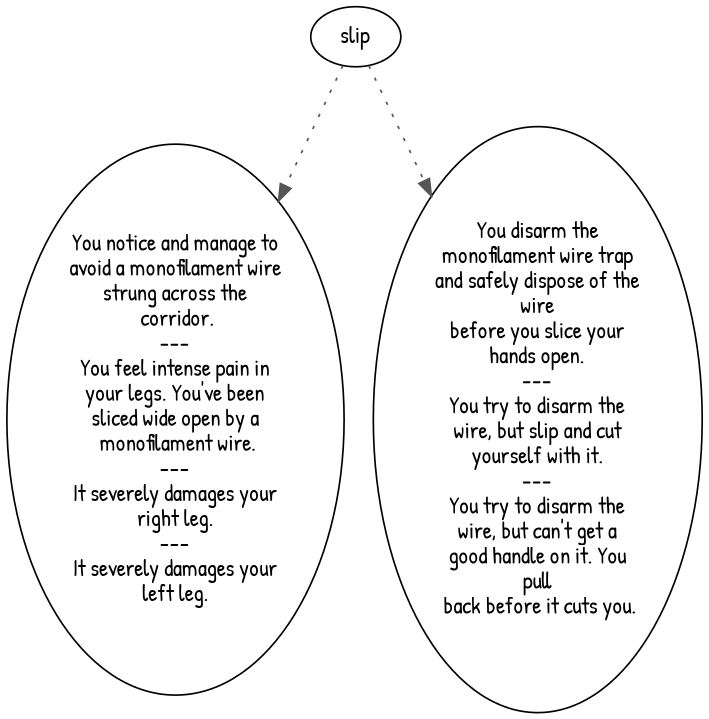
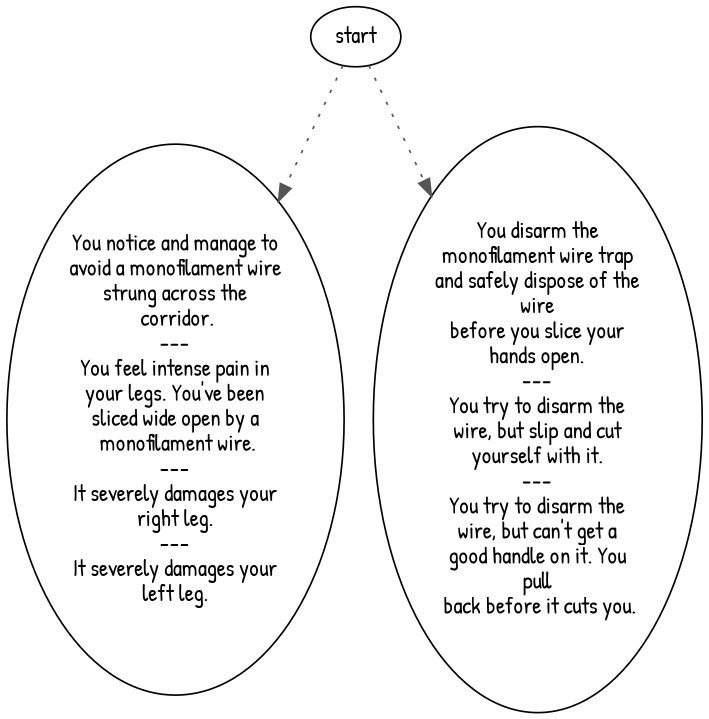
(356, 37) -> (356, 37)
